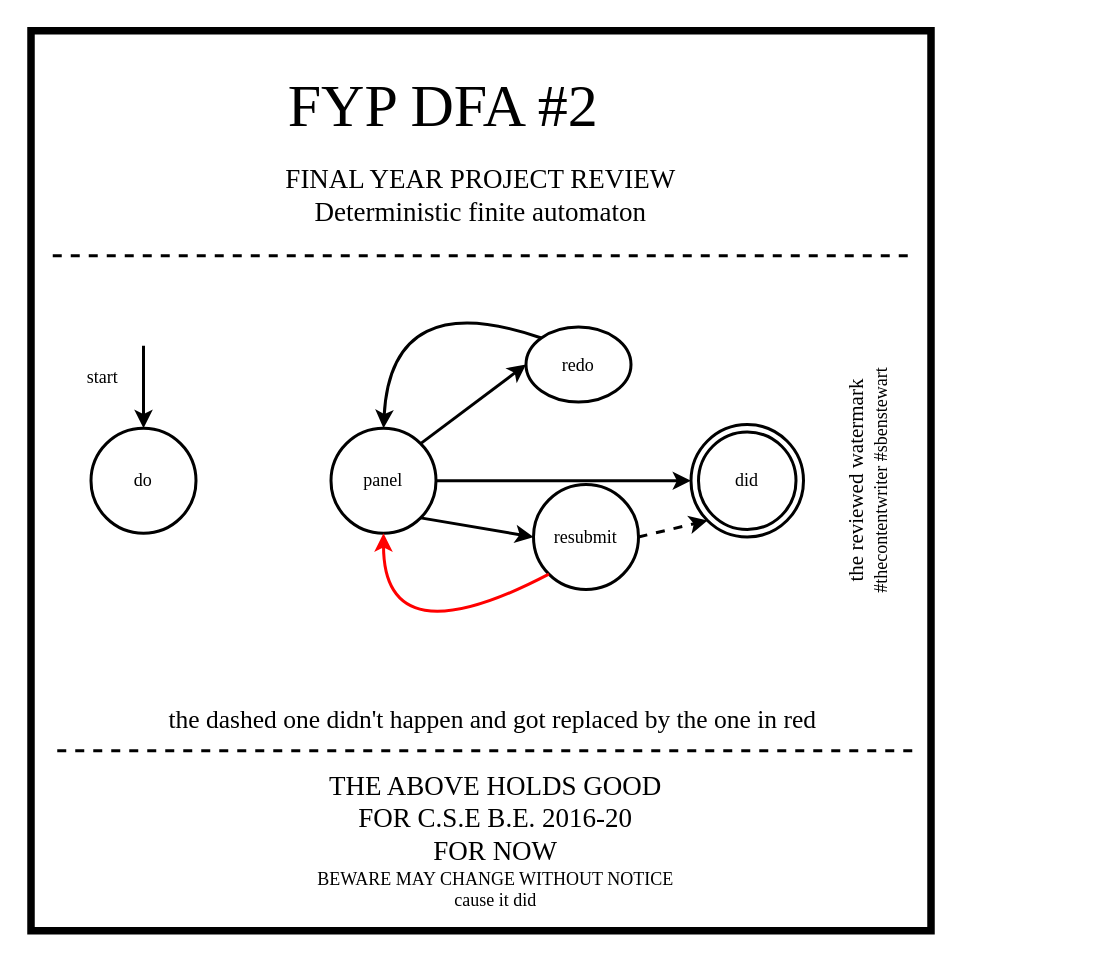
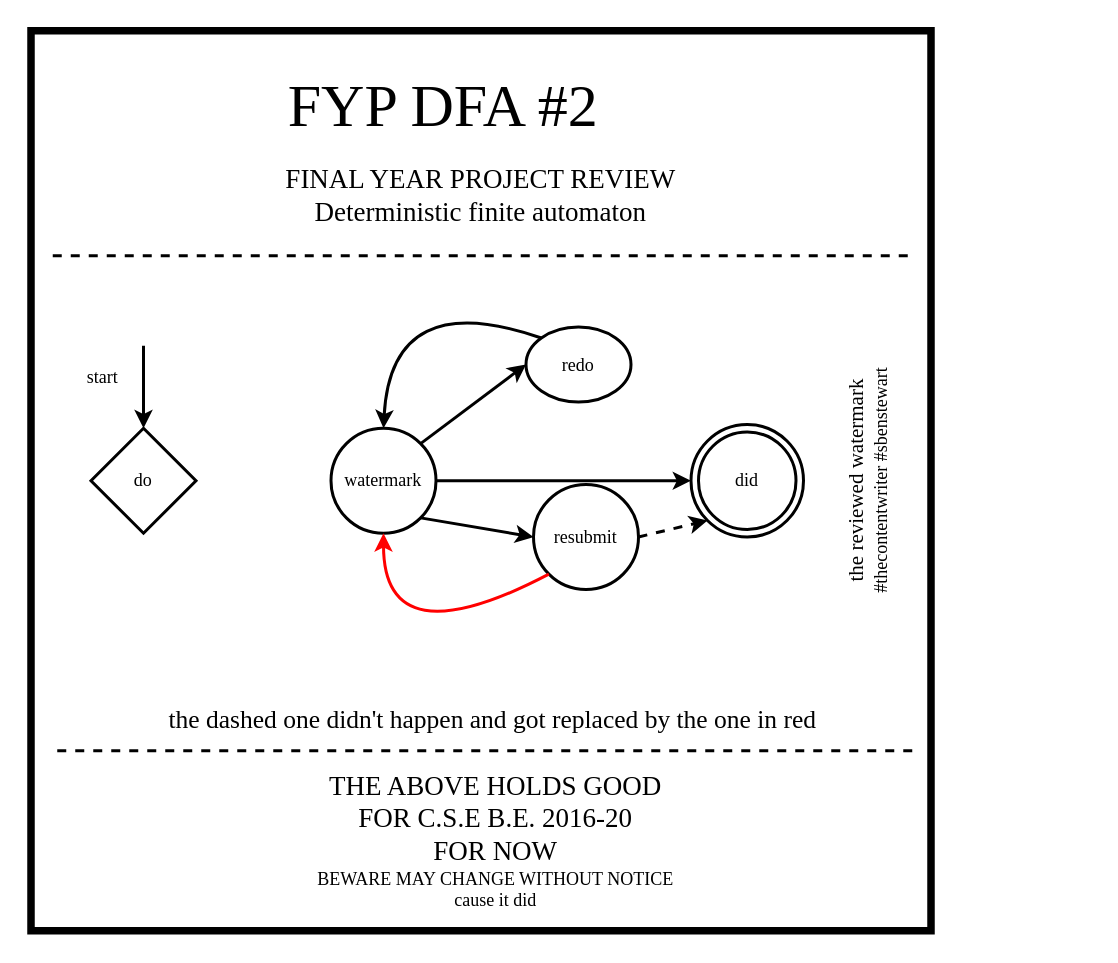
(143, 481) -> (143, 481)
(383, 481) -> (383, 481)
